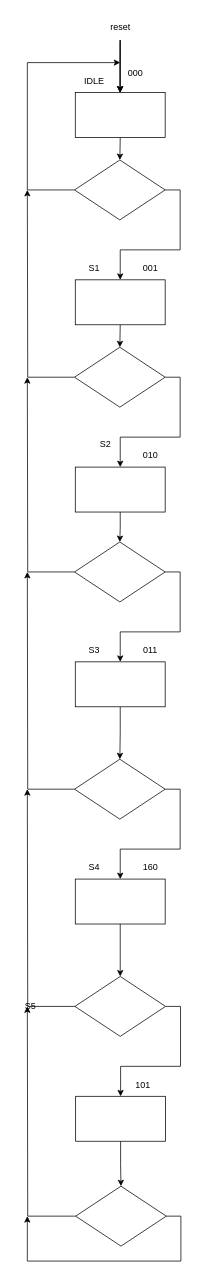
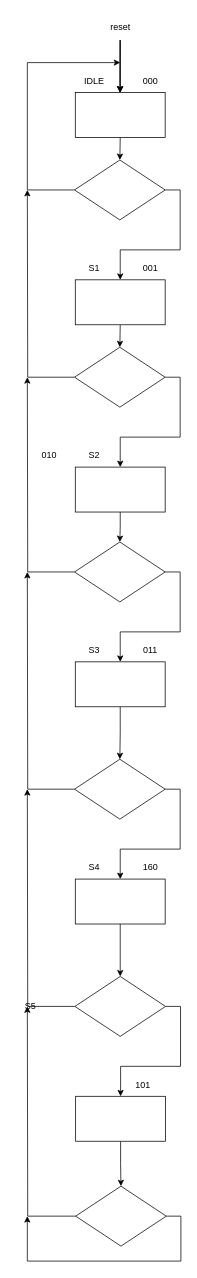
(135, 73) -> (150, 81)
(105, 444) -> (94, 456)
(150, 456) -> (49, 456)
